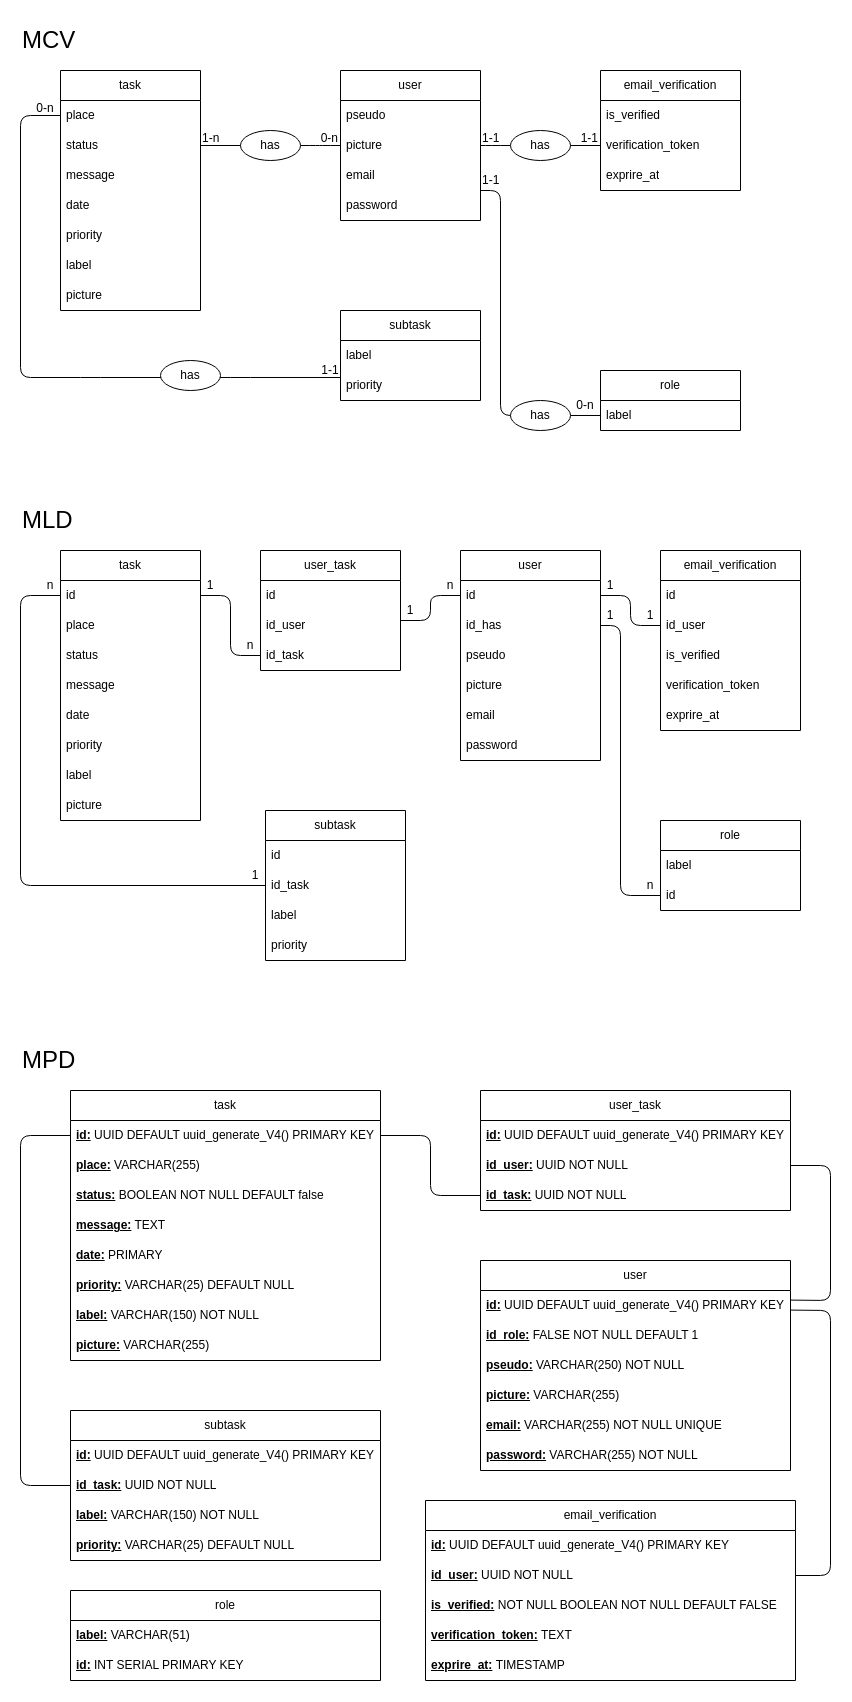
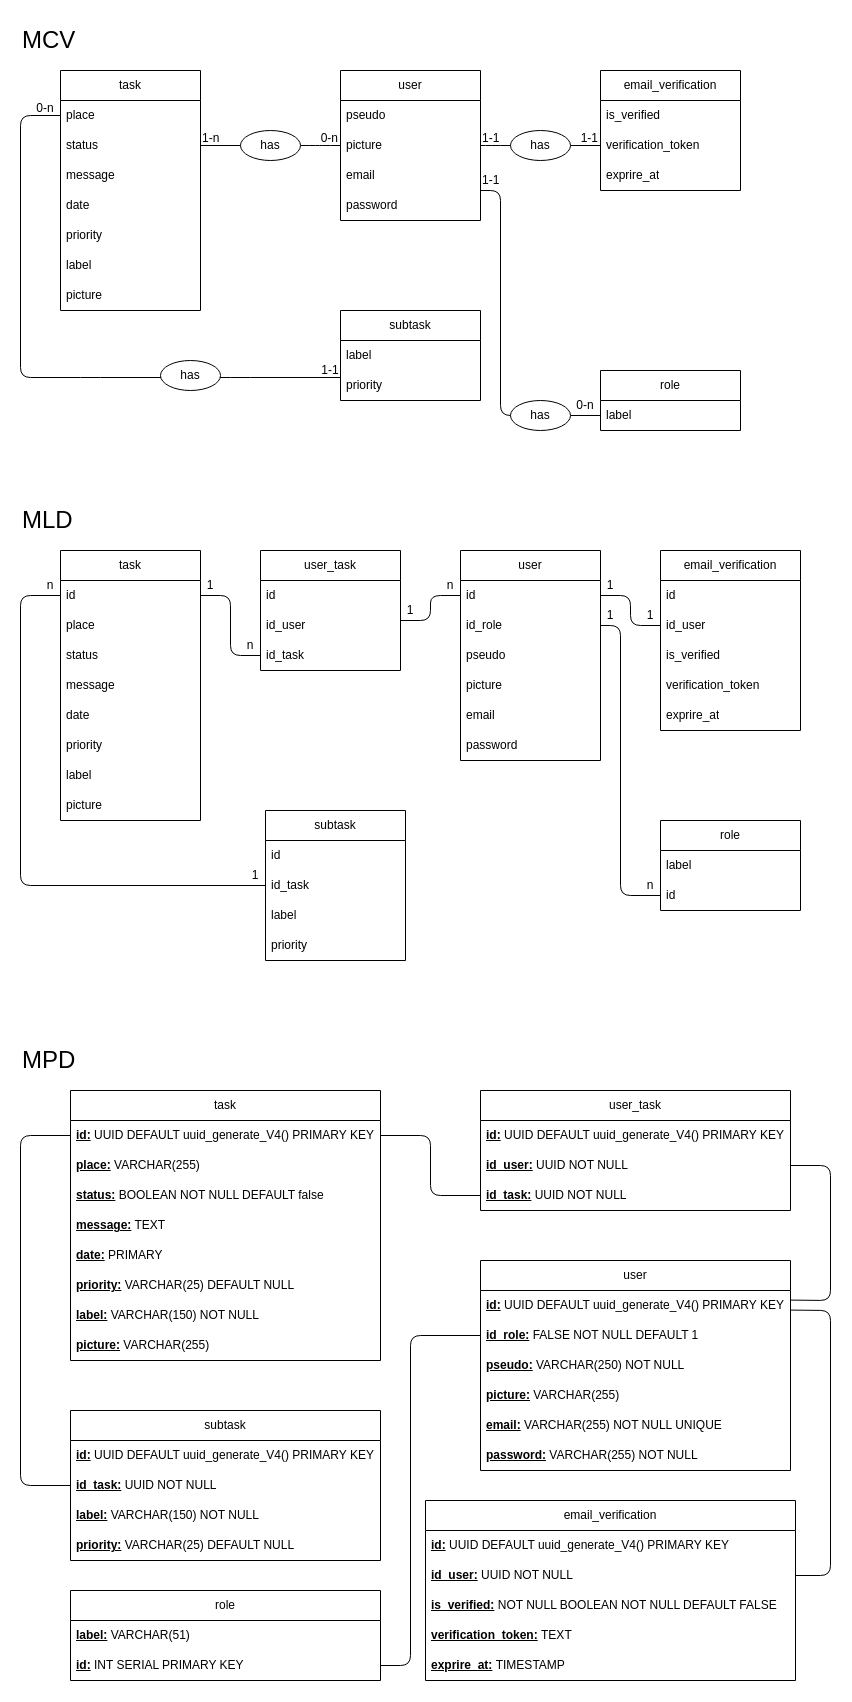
(485, 626) -> (487, 626)
none -> (411, 1482)
